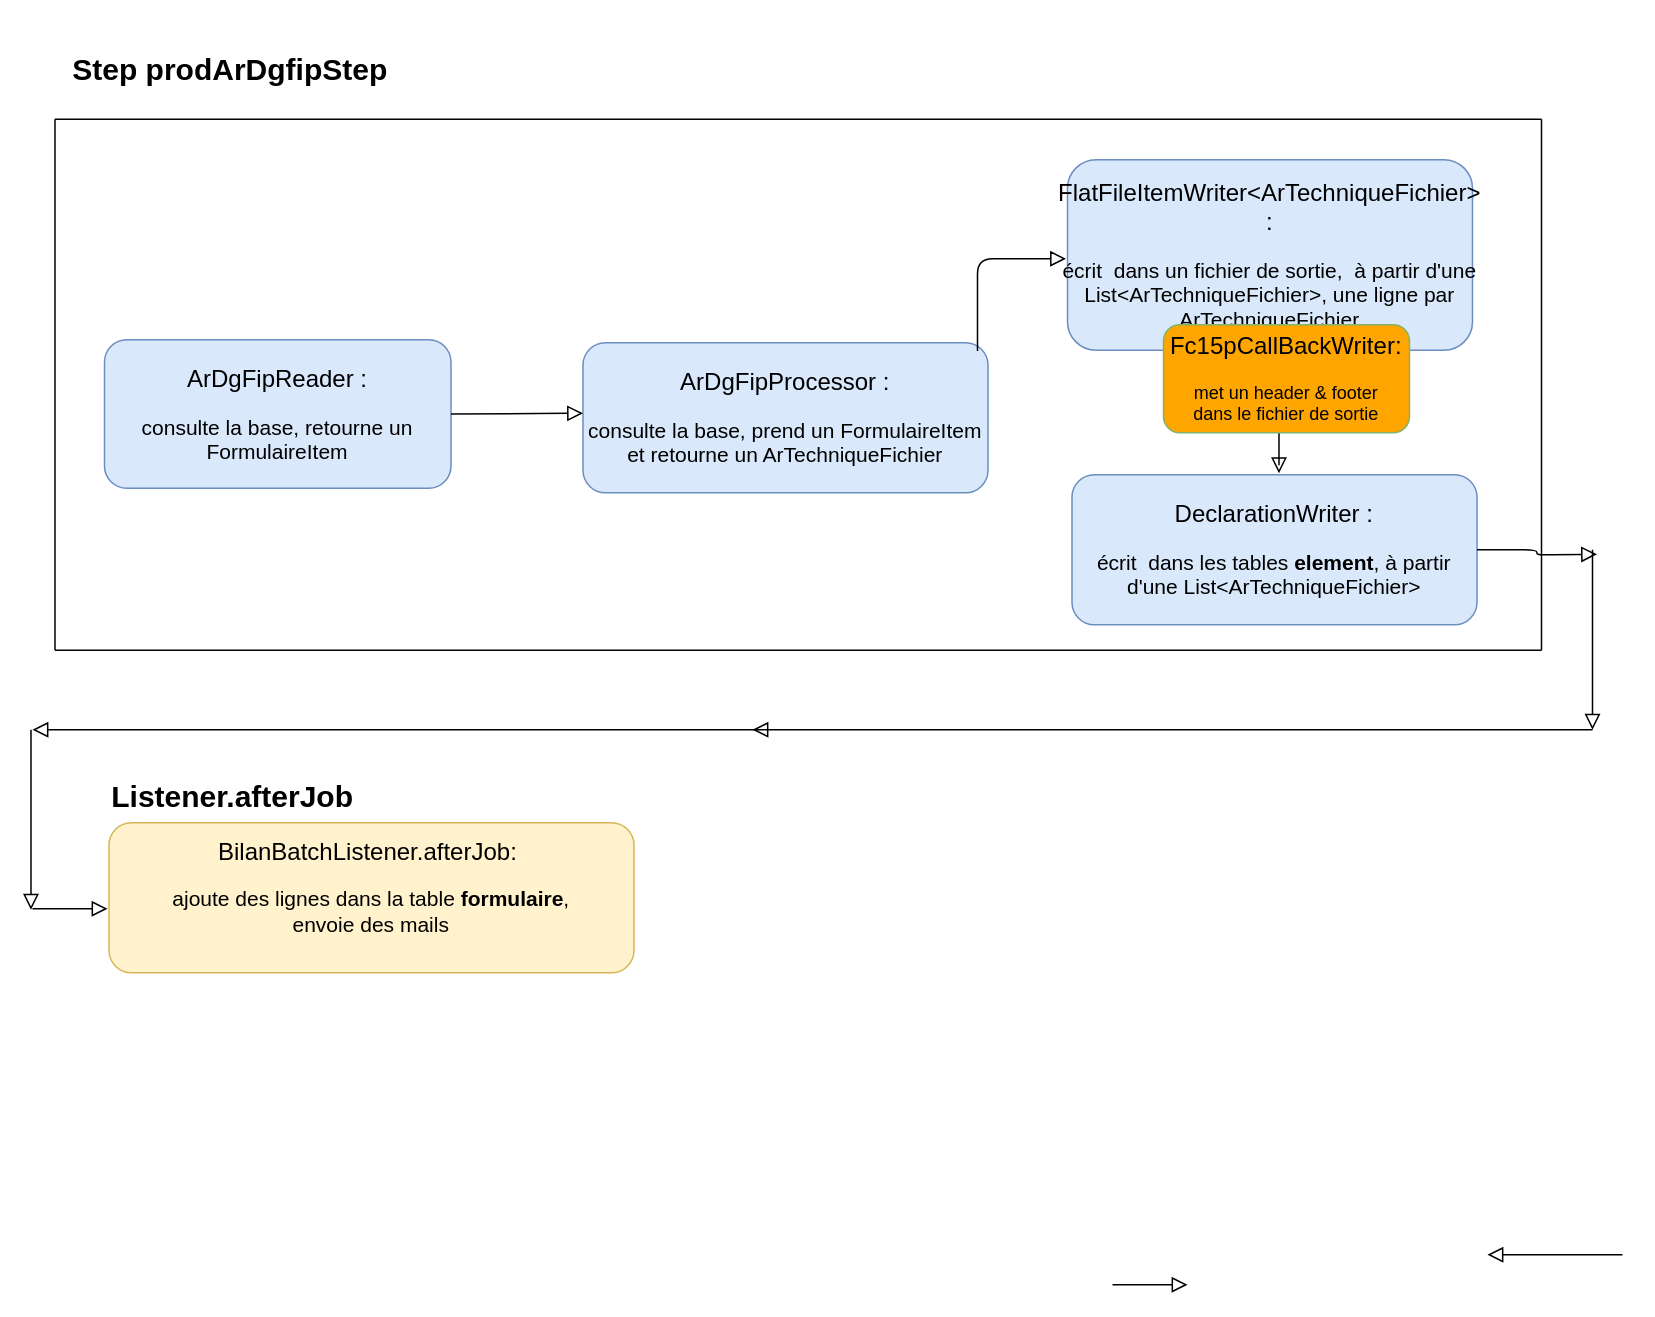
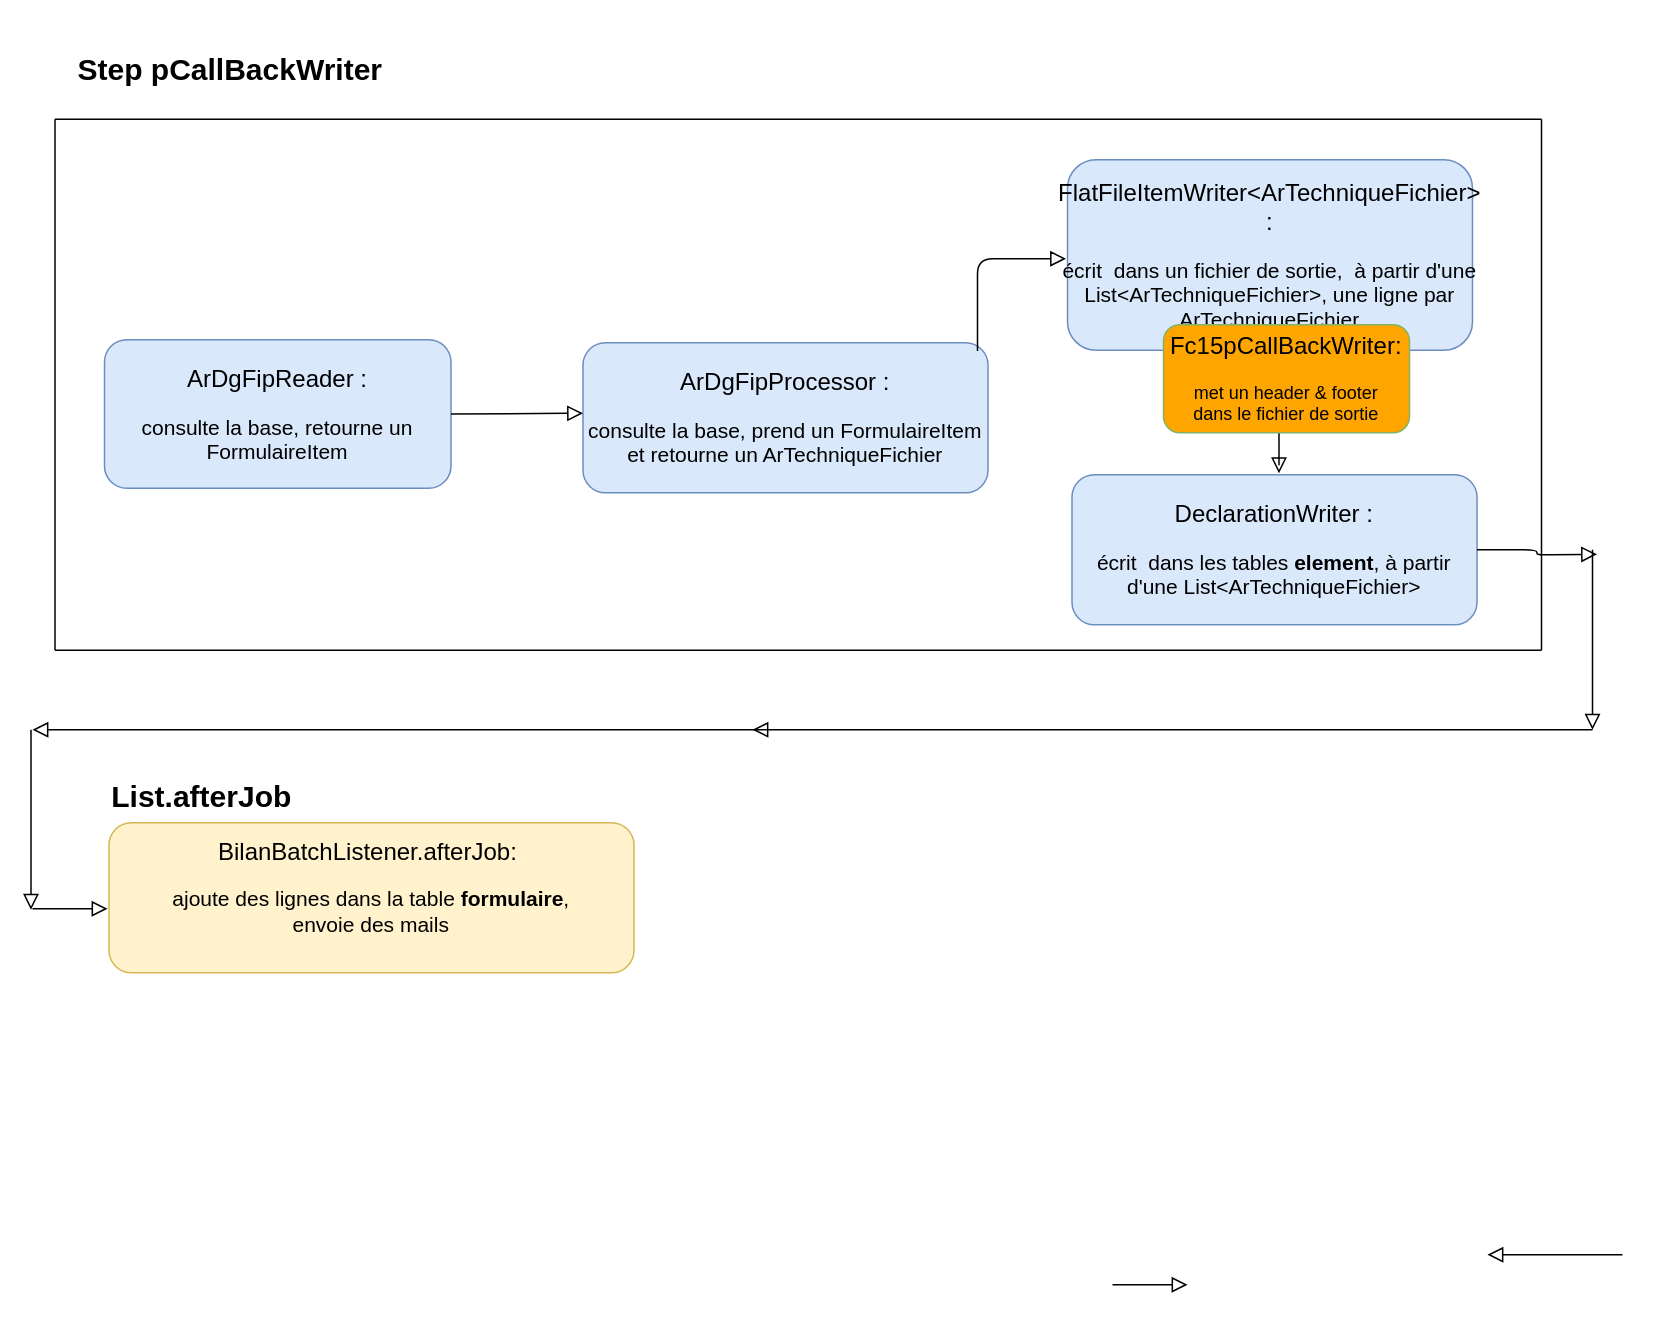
(230, 68) -> (230, 68)
(193, 790) -> (173, 790)
